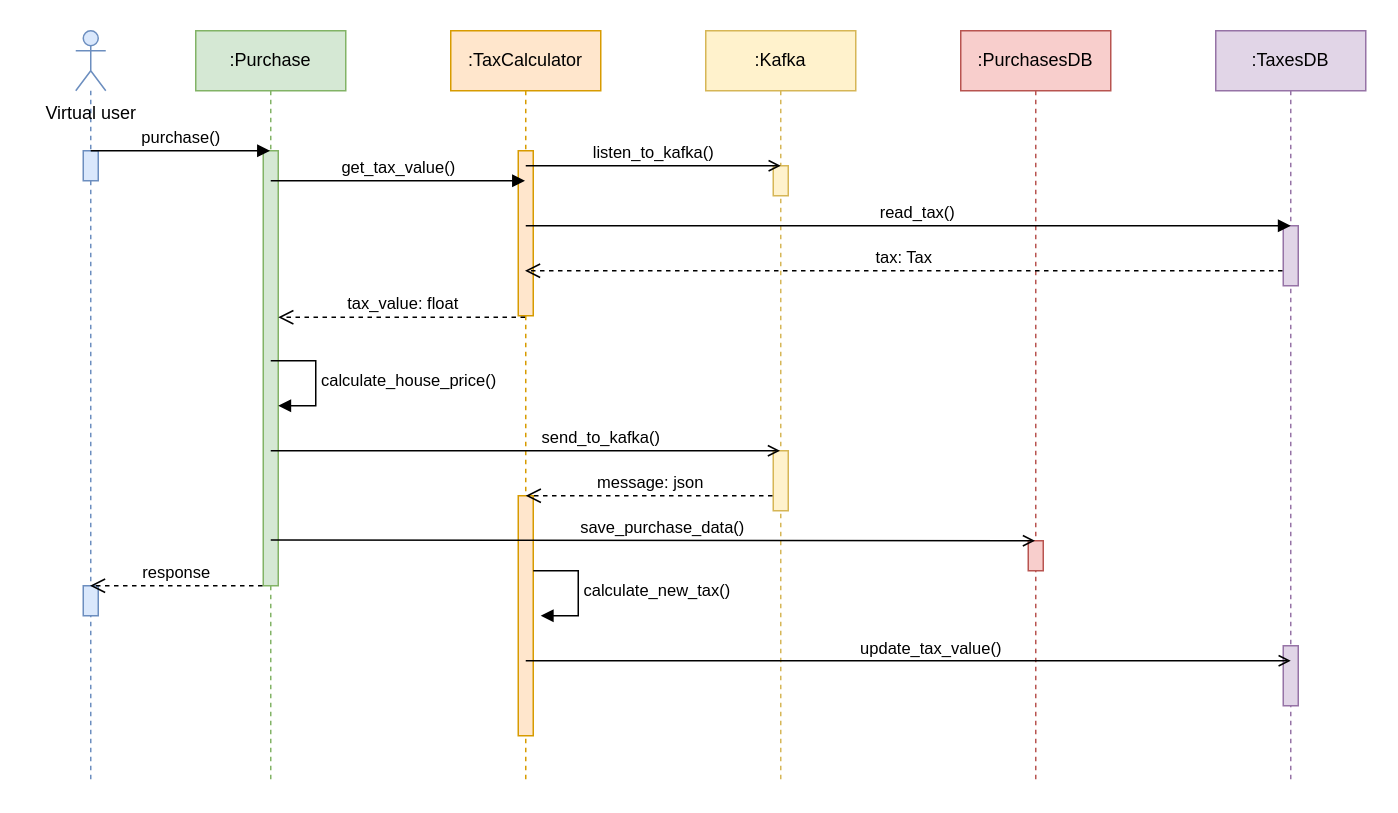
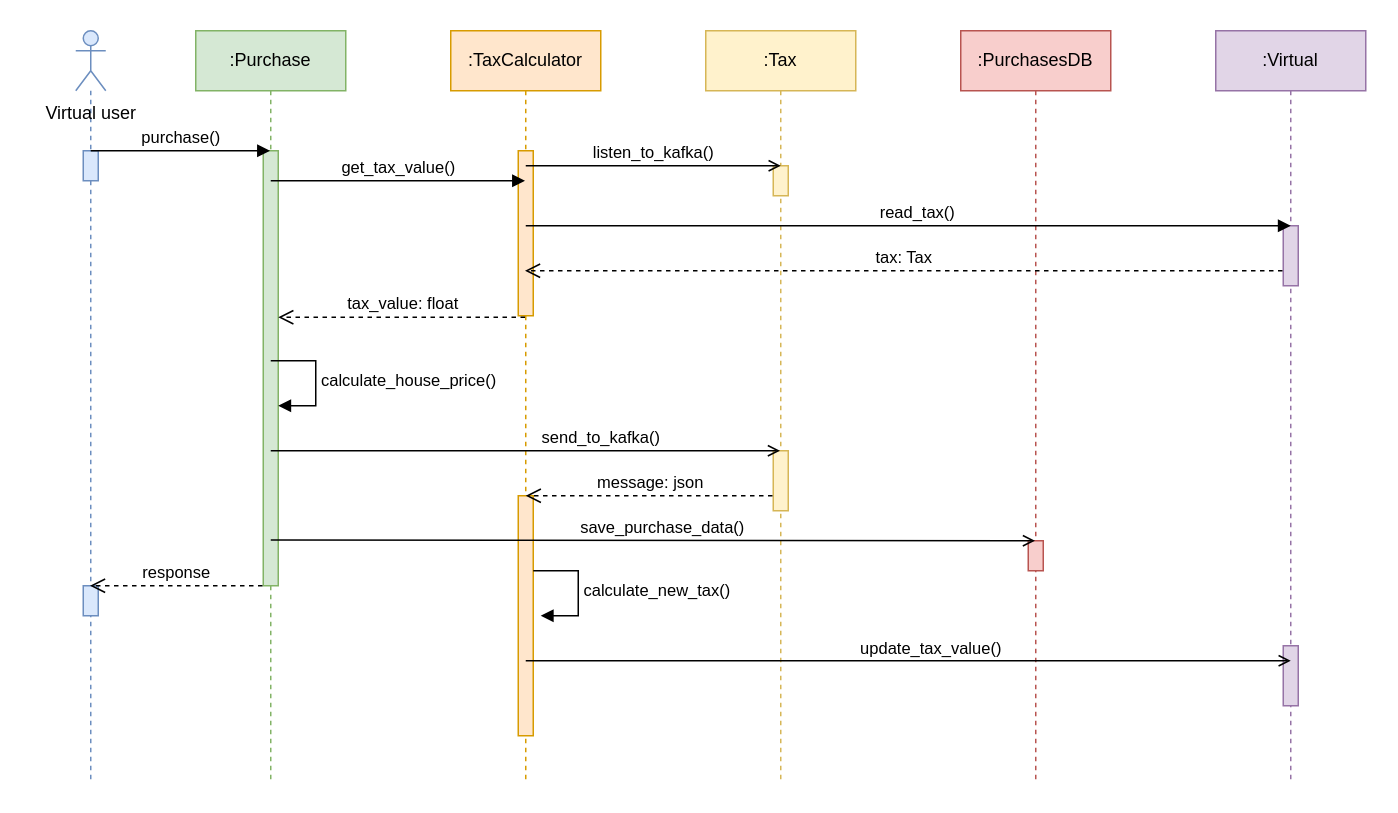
(781, 61) -> (781, 61)
(1291, 61) -> (1291, 61)
